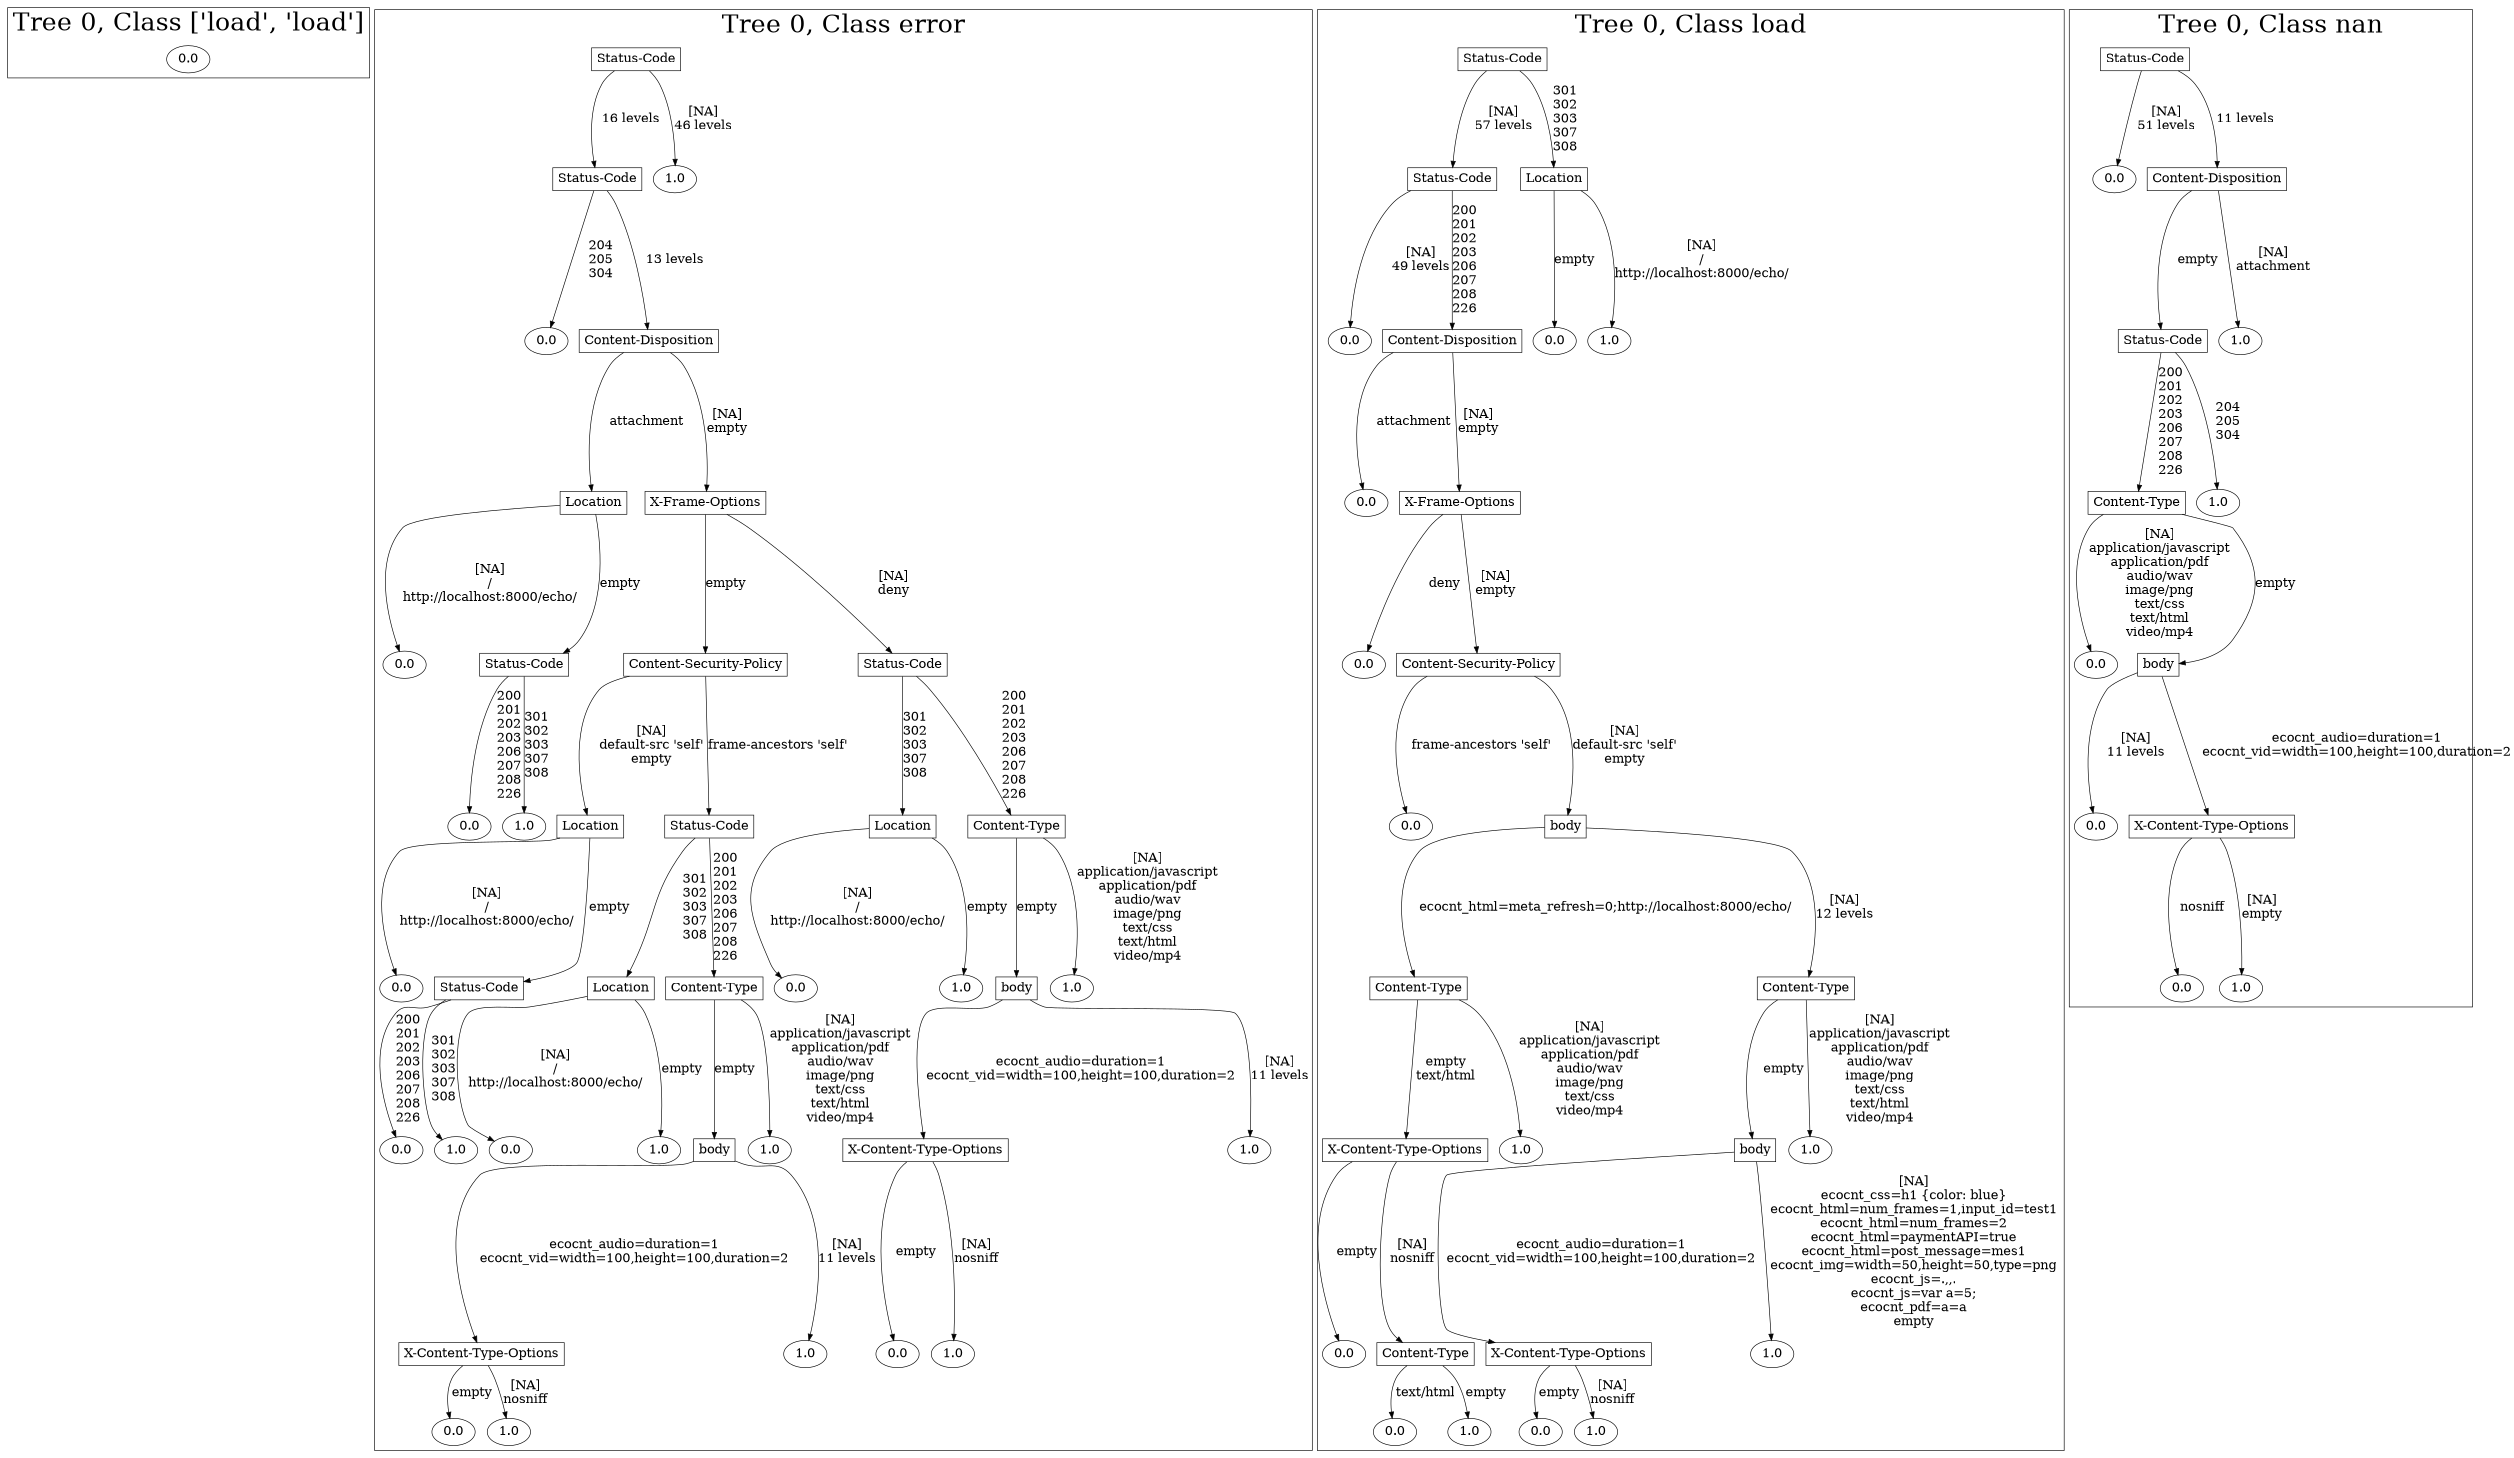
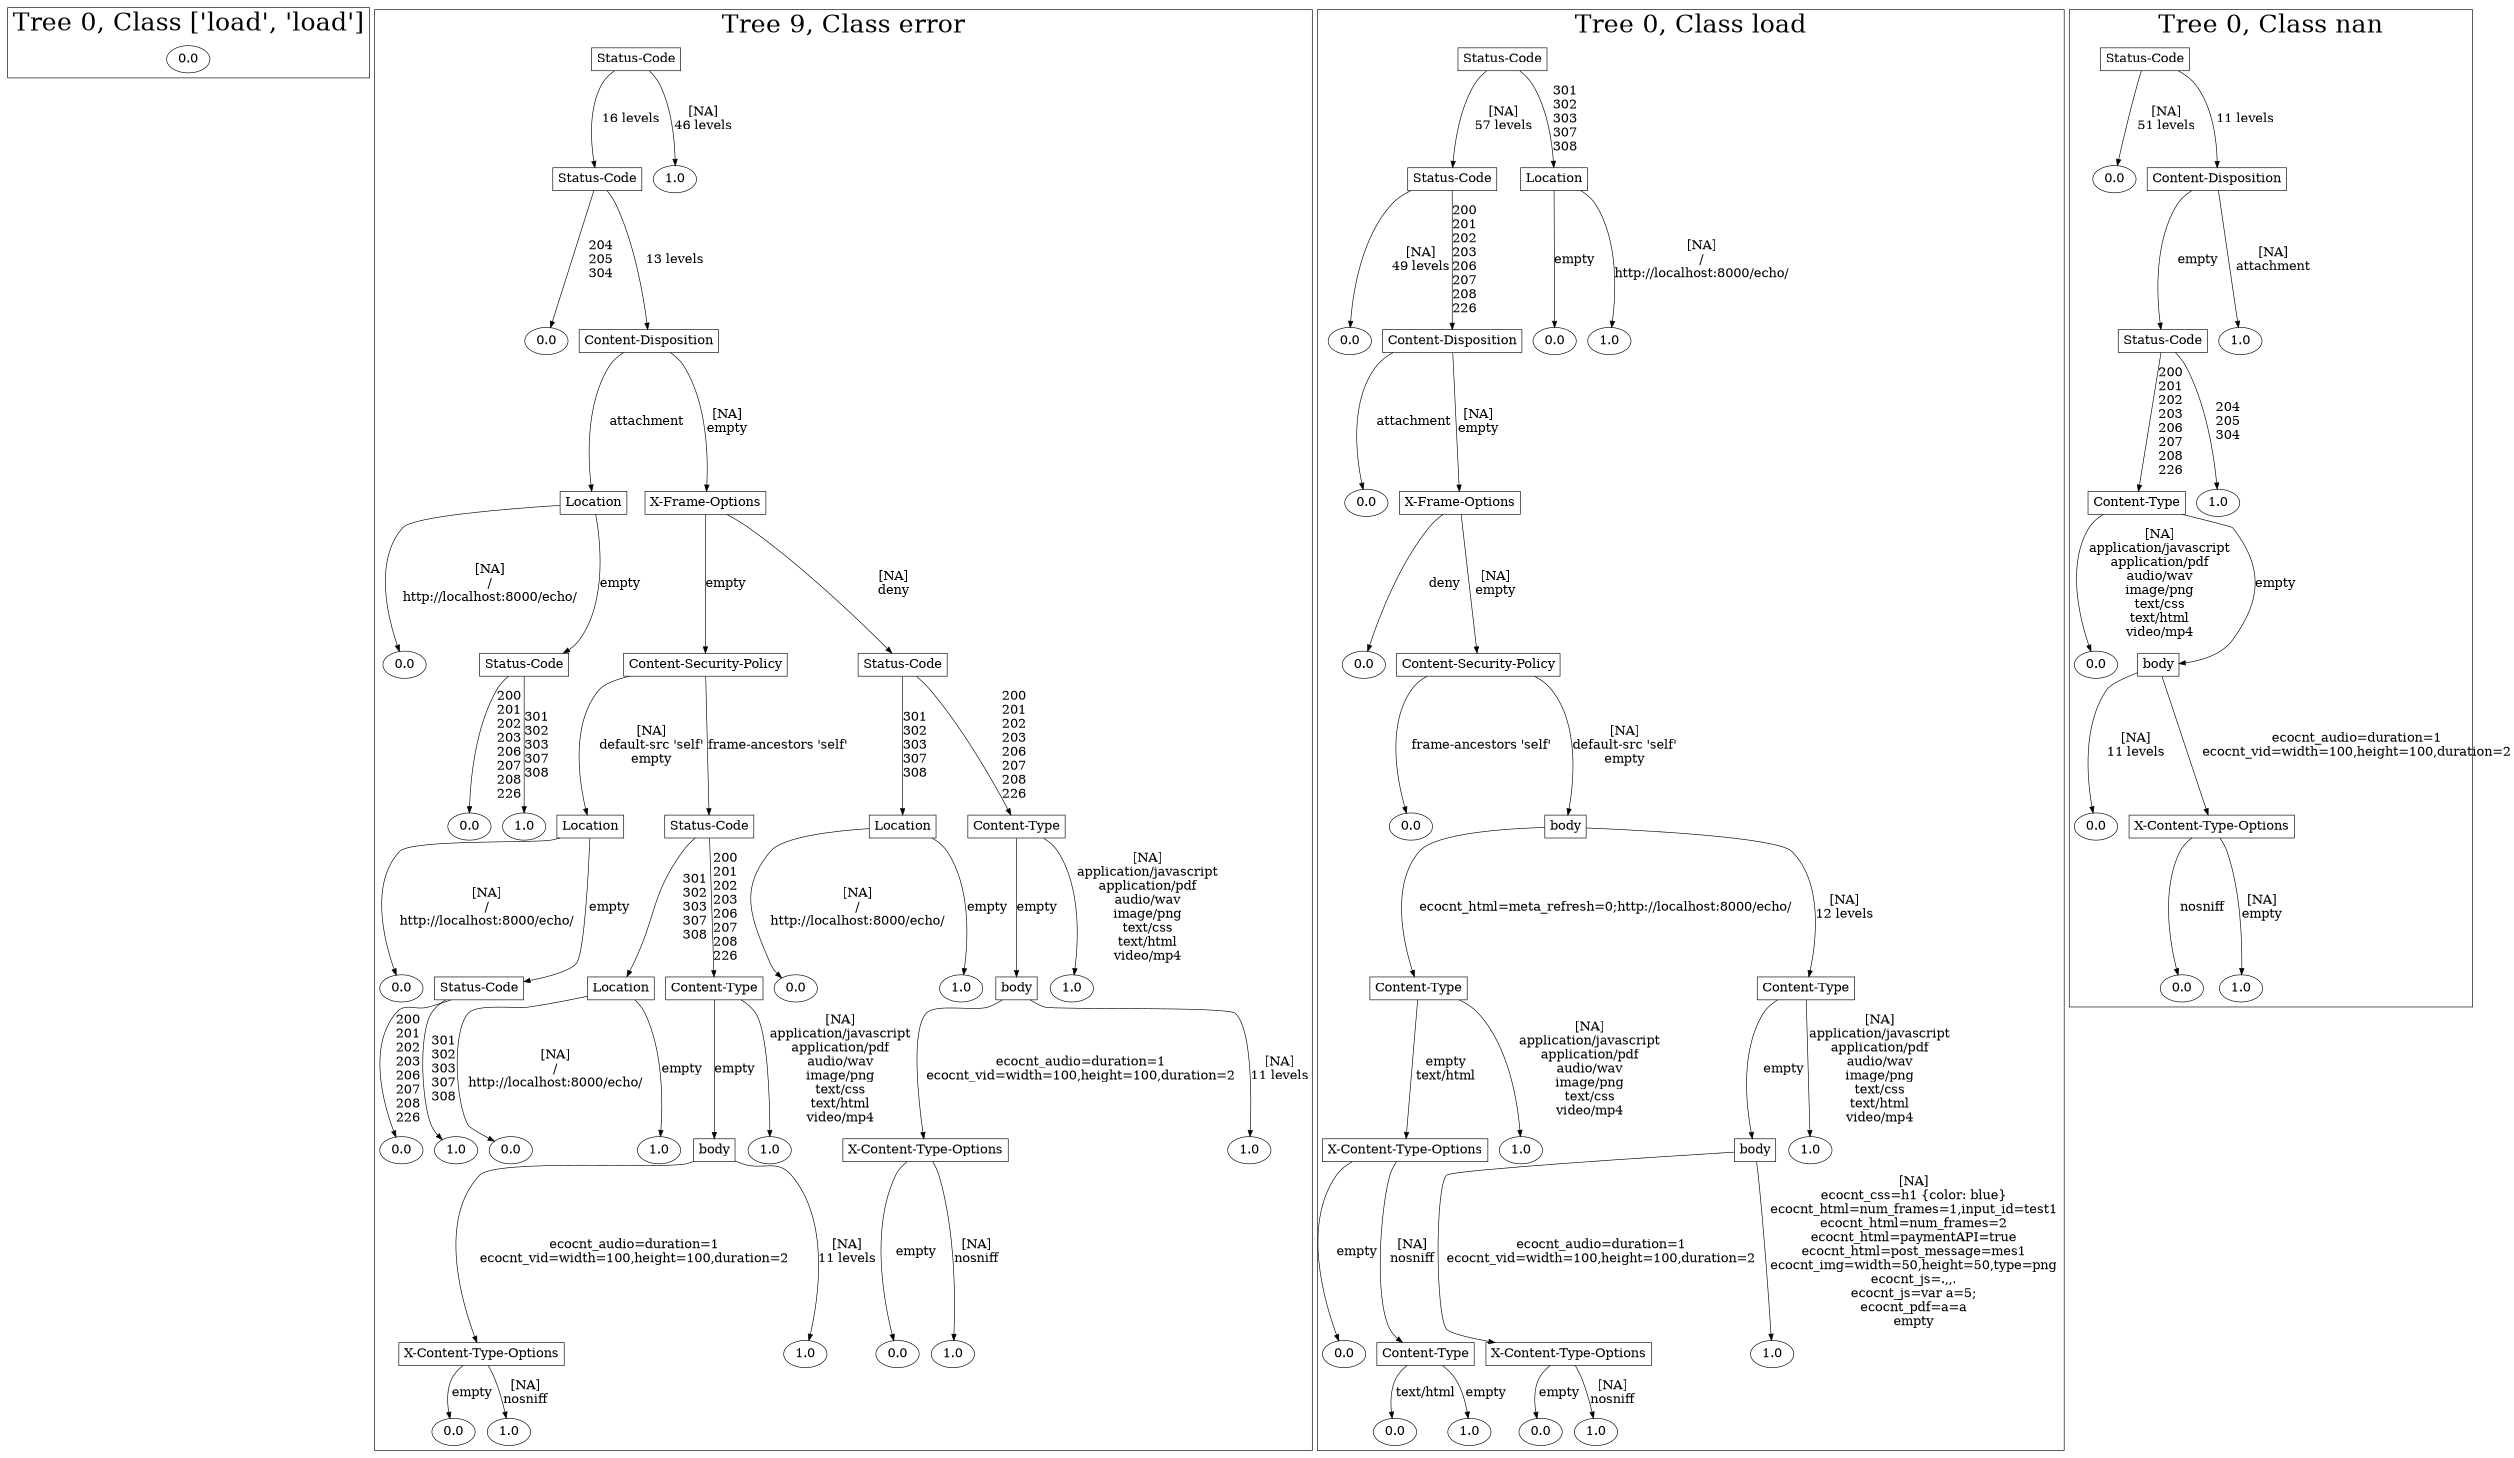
(843, 26) -> (843, 26)
